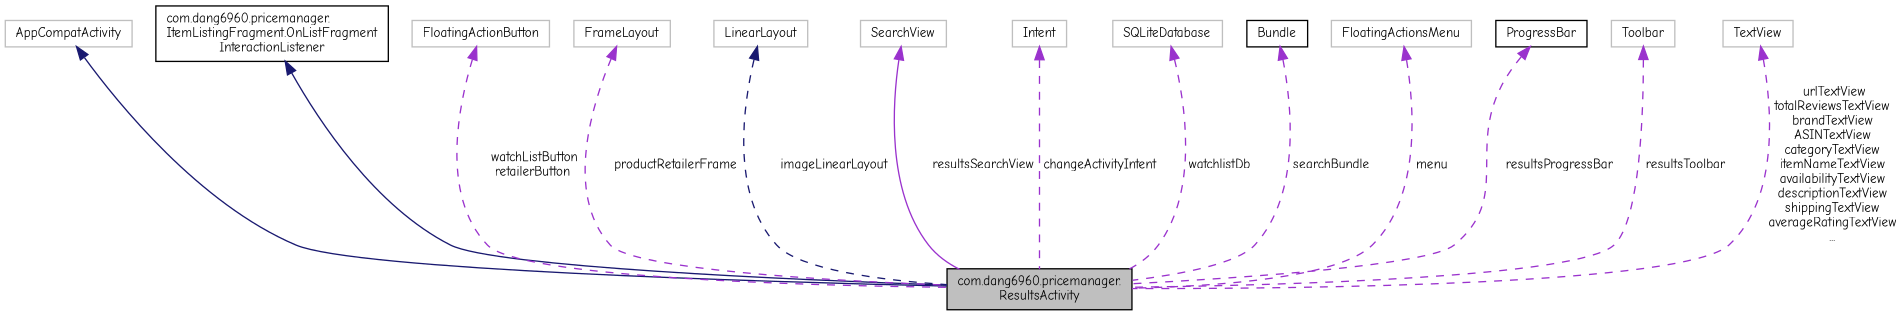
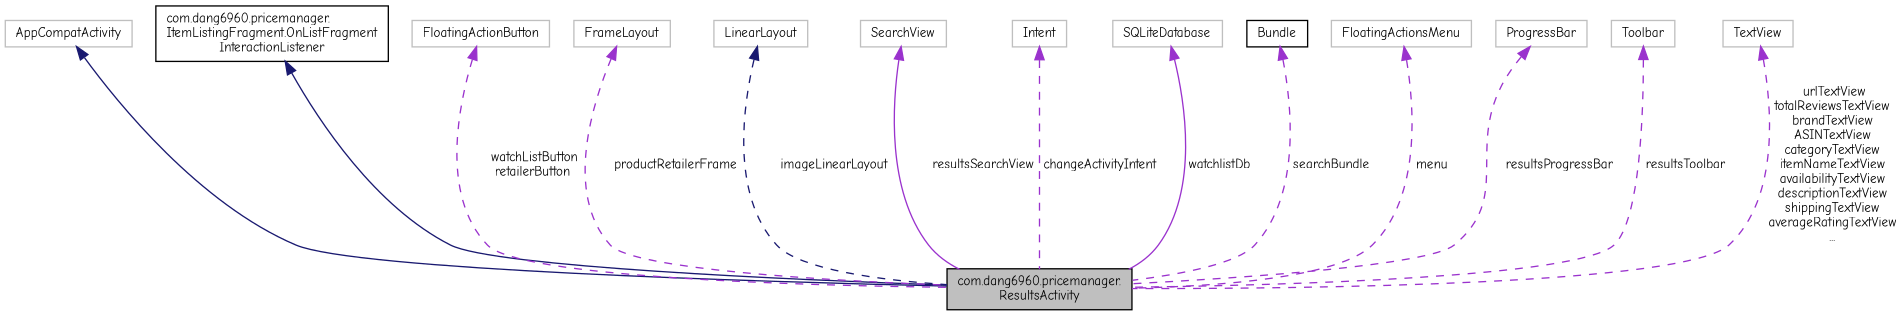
(1541, 34) -> (1541, 34)
(1184, 174) -> (1184, 174)
